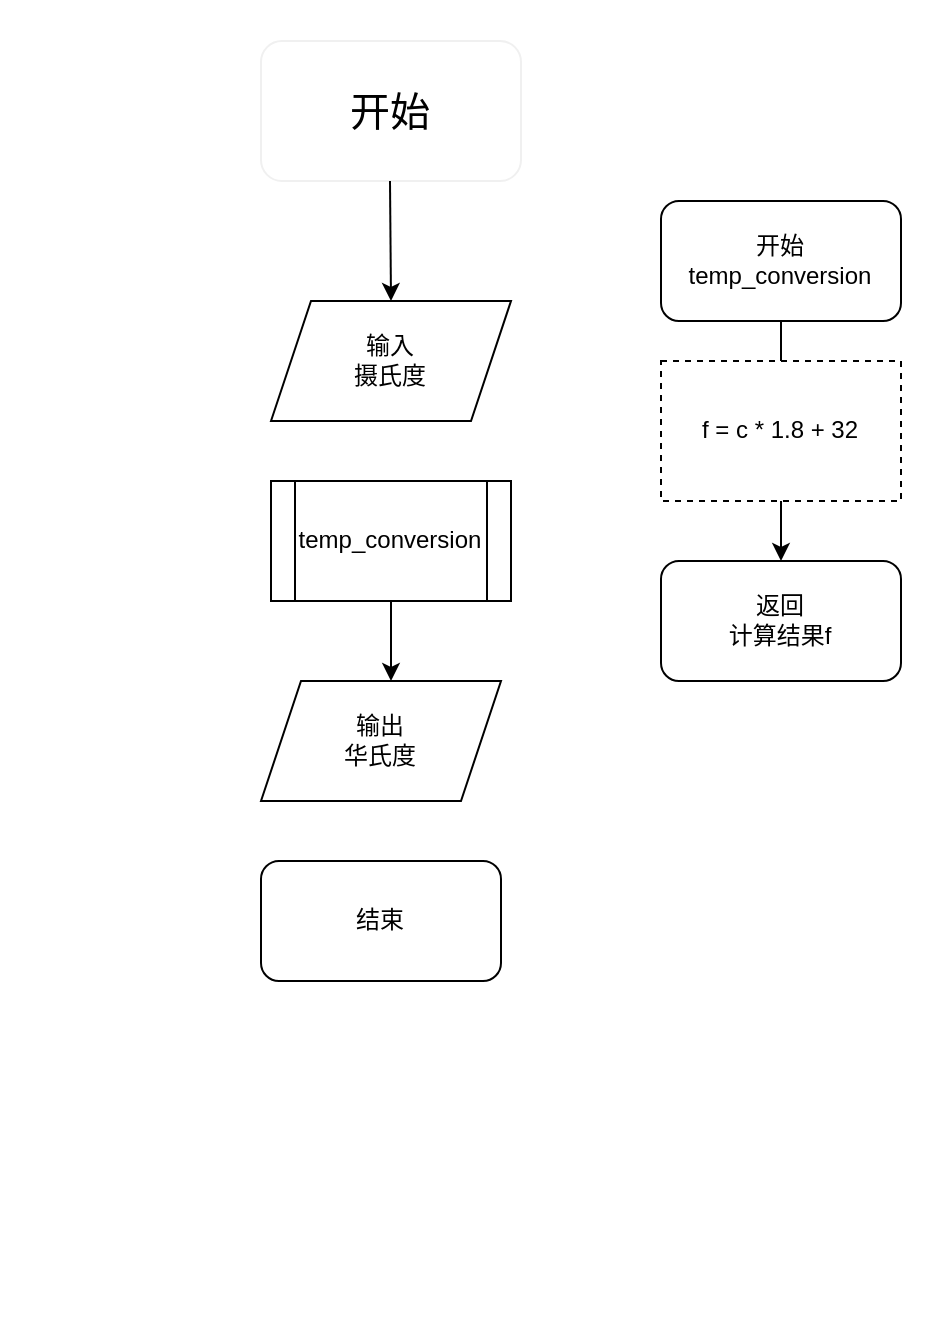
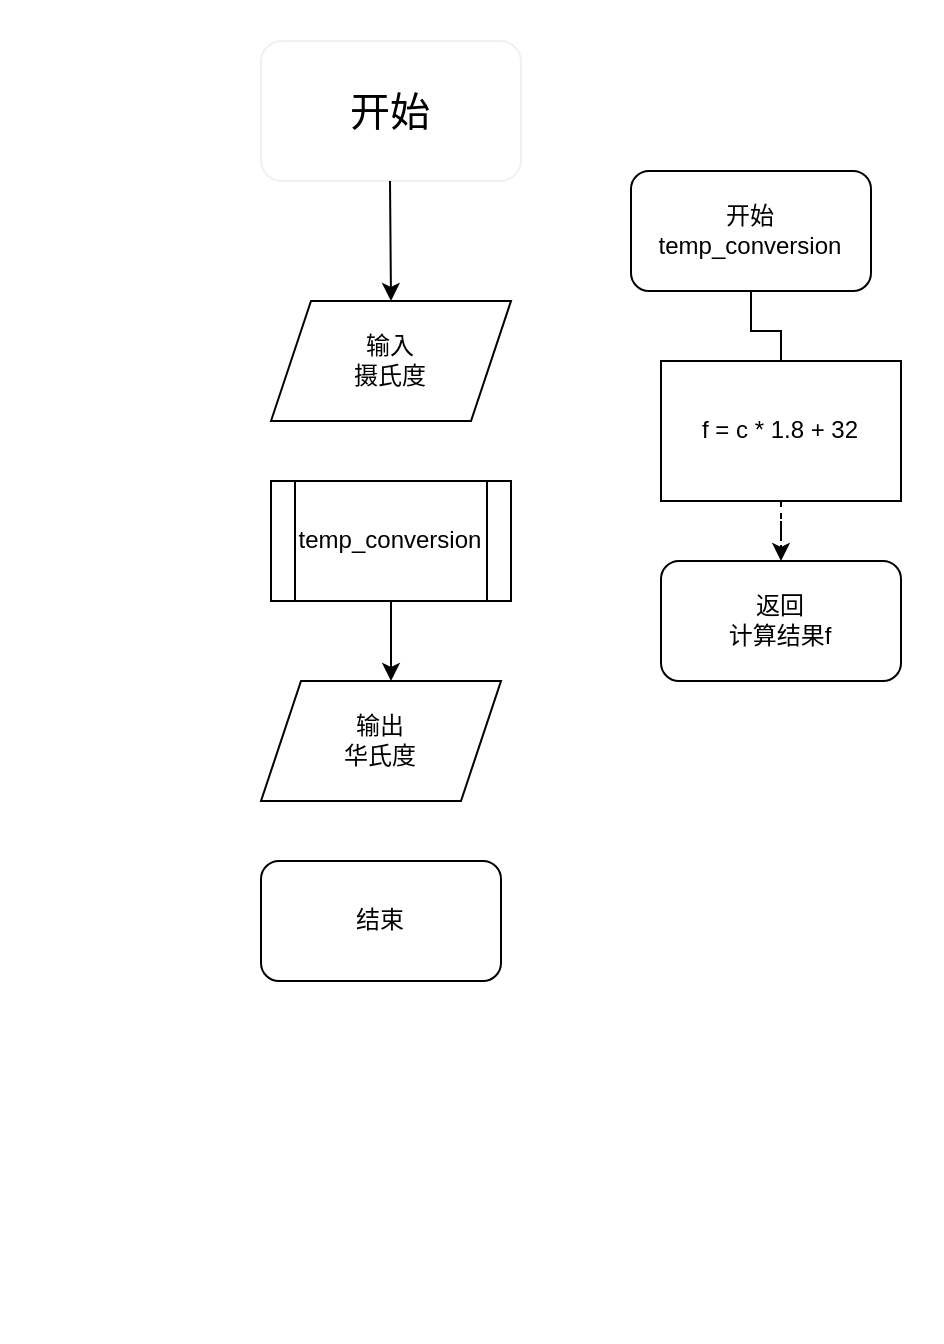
(781, 261) -> (751, 231)
(781, 431) -> (781, 431)
(781, 511) -> (781, 511)
